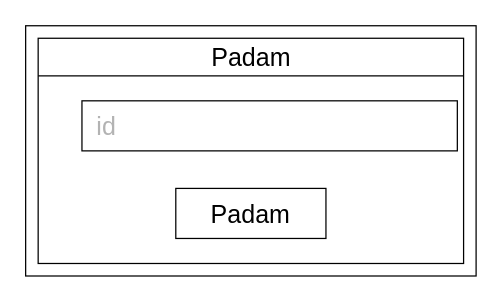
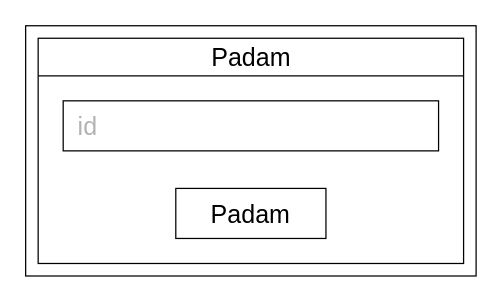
(269, 126) -> (251, 126)
